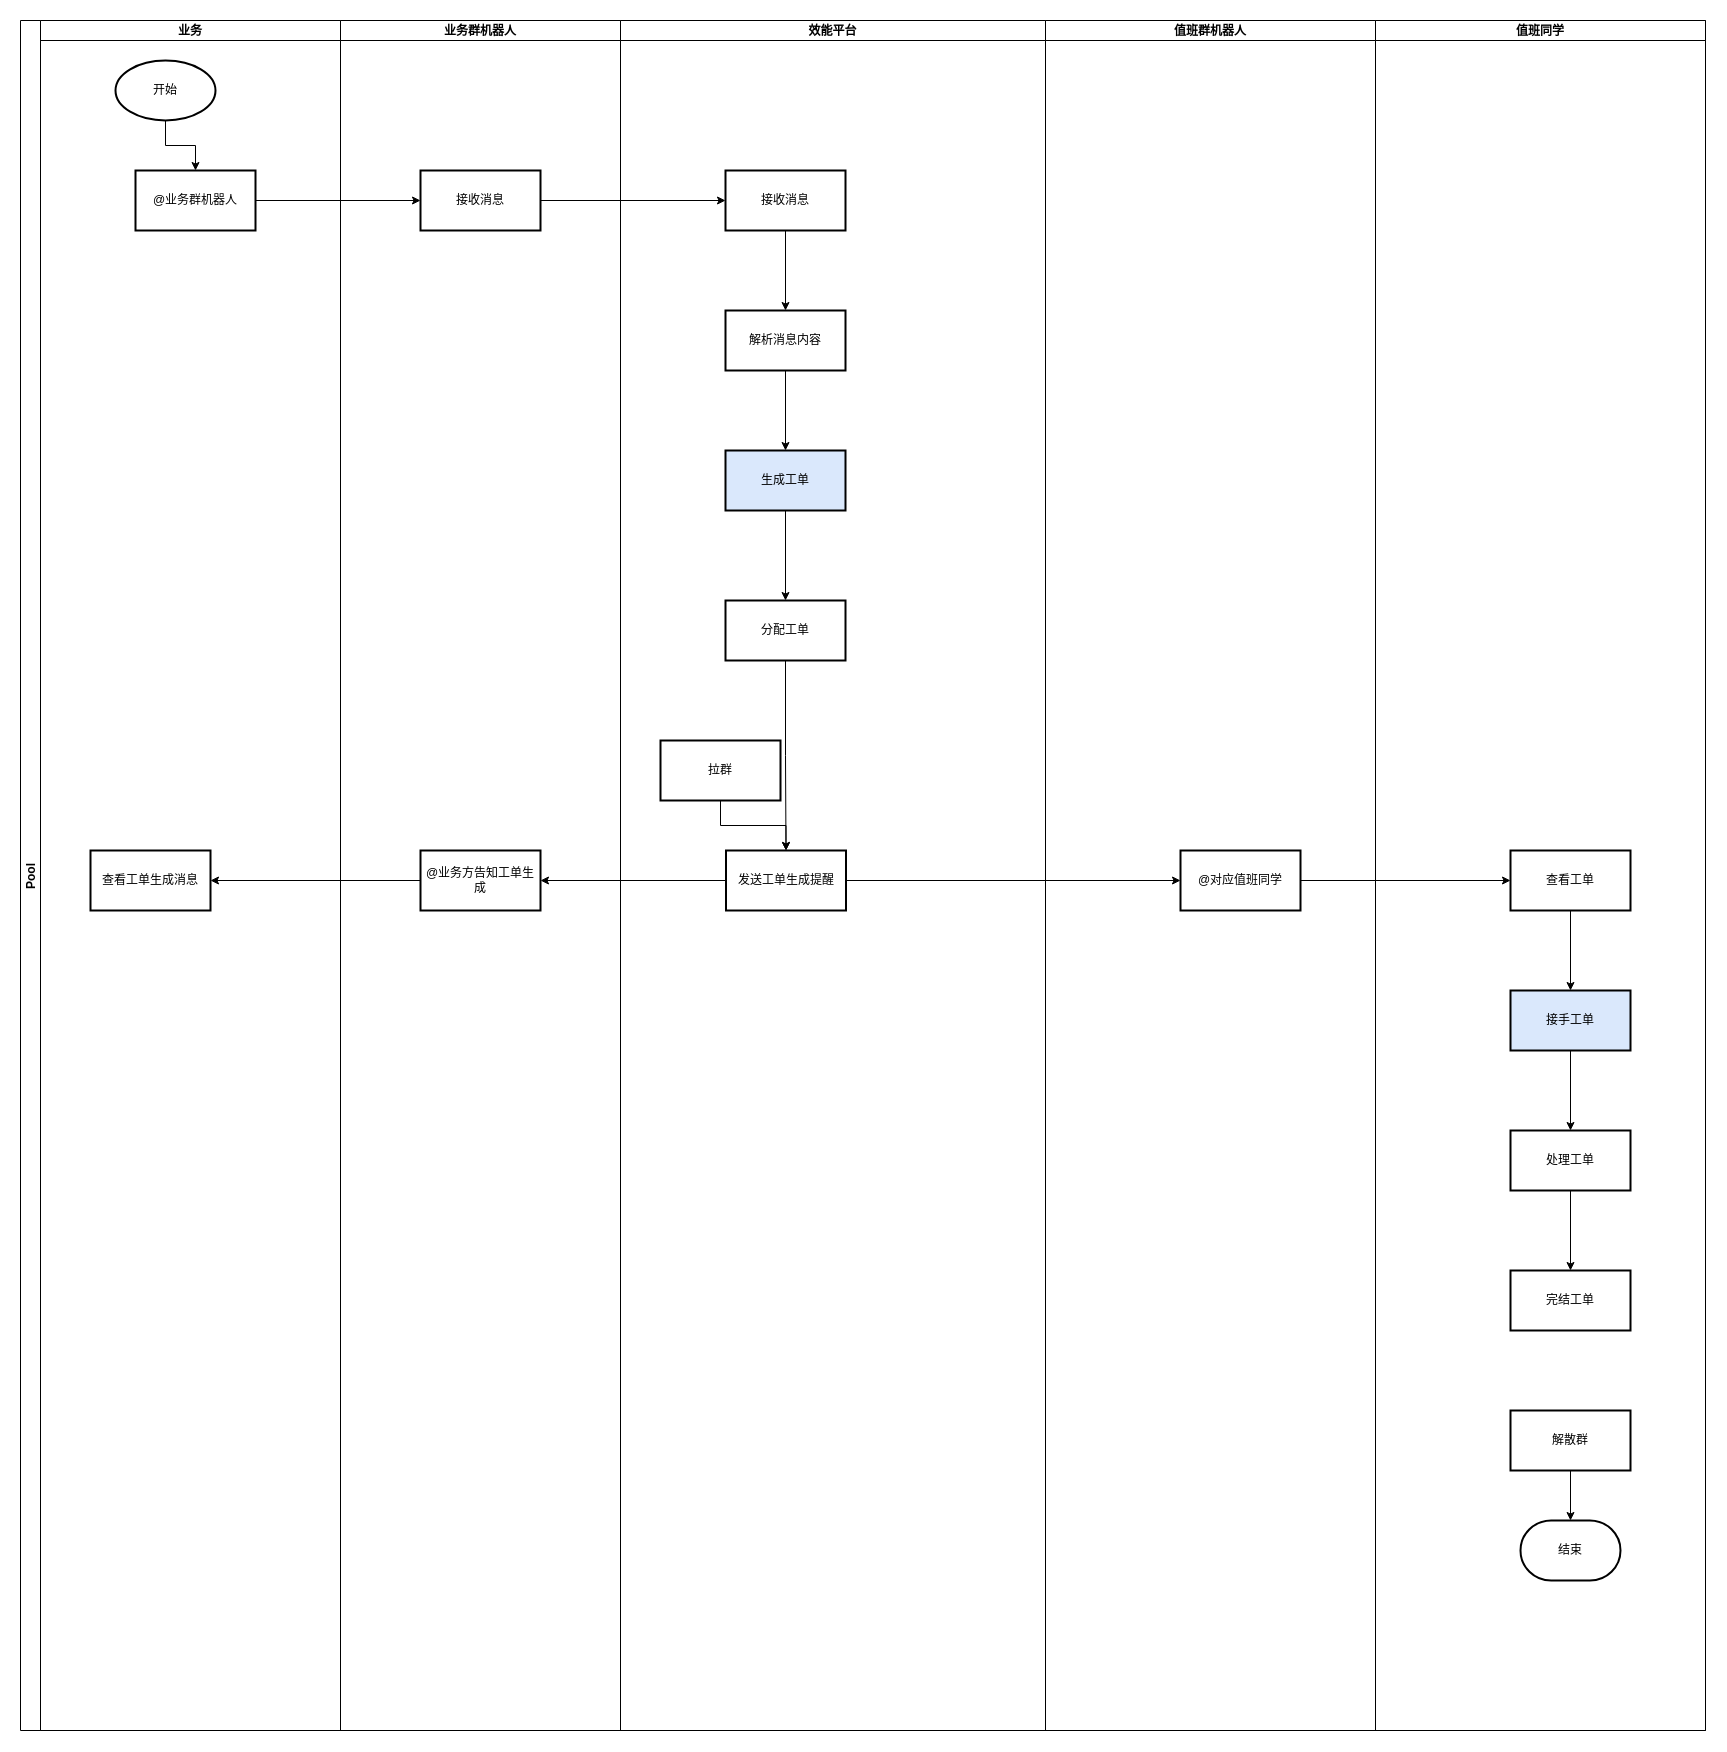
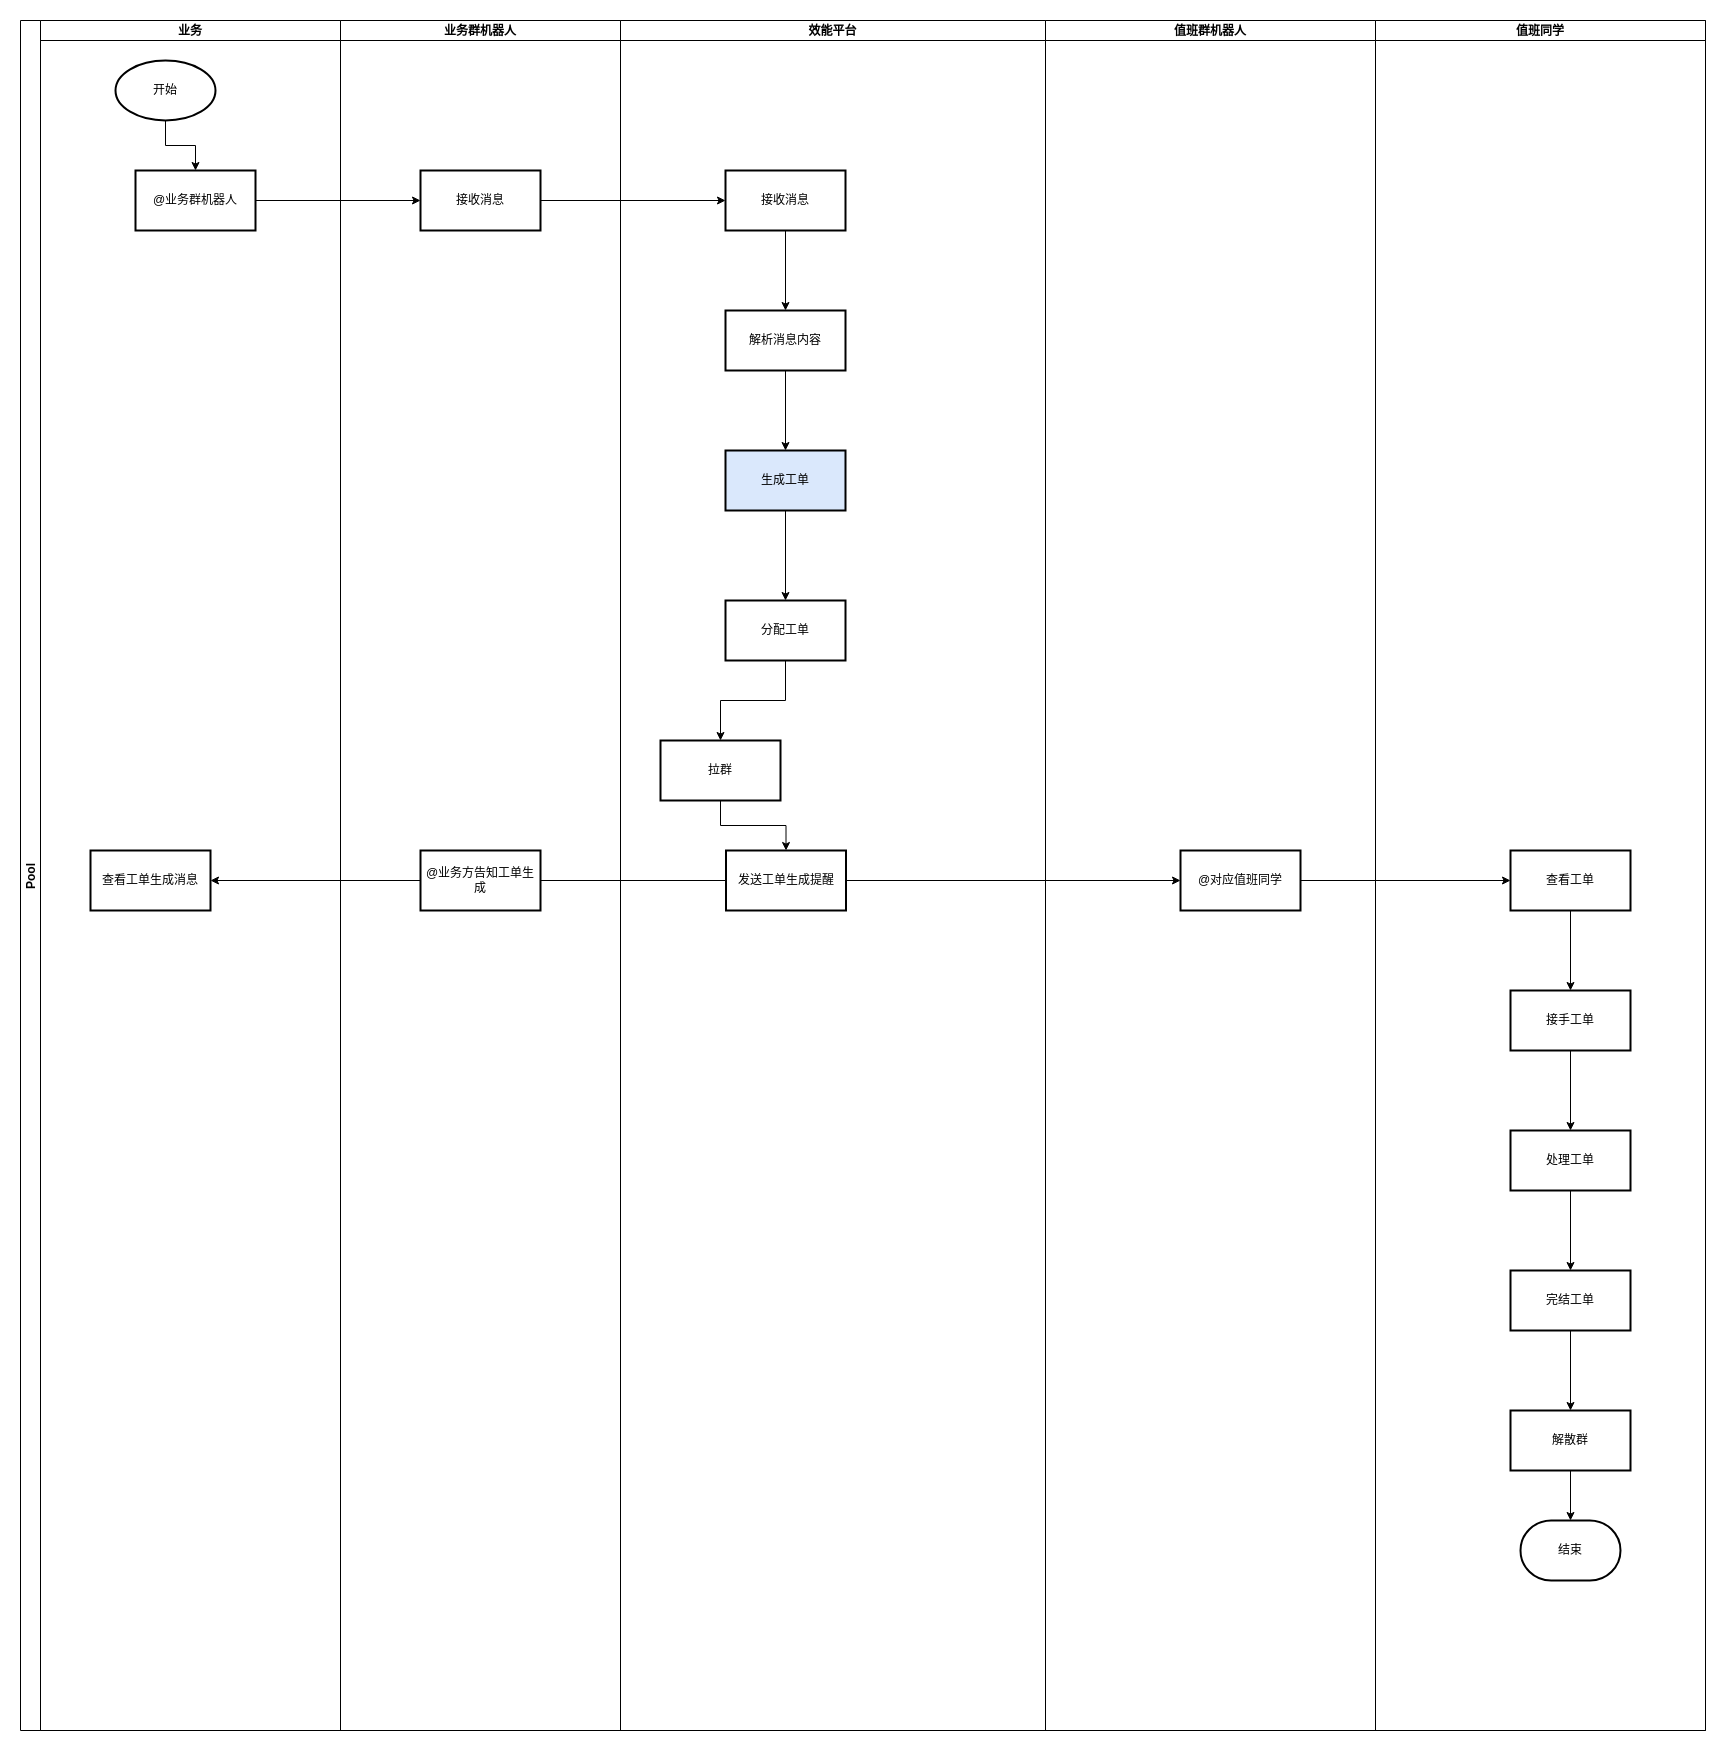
(786, 760) -> (739, 701)
(548, 881) -> (546, 881)
(1571, 1021) -> (1571, 1021)
none -> (1571, 1367)
